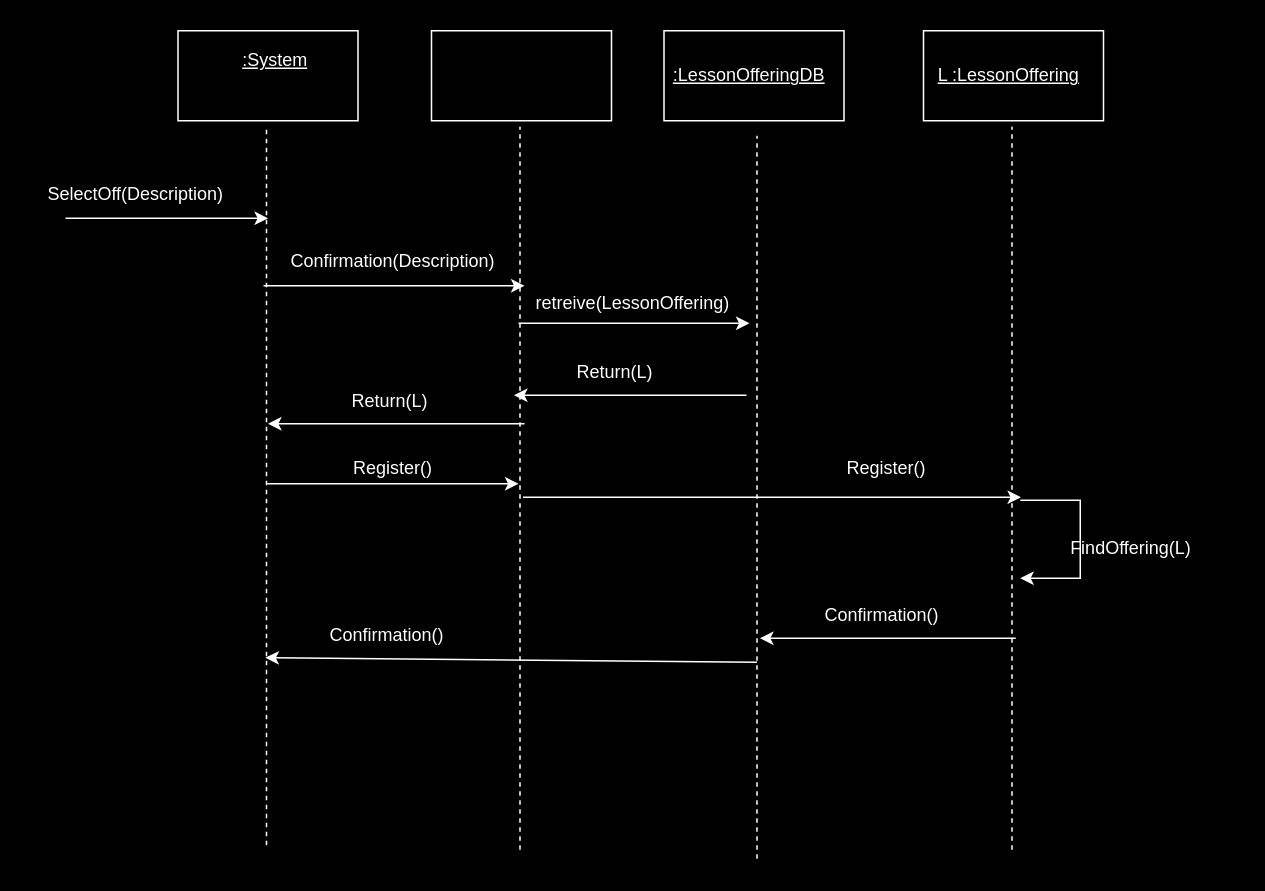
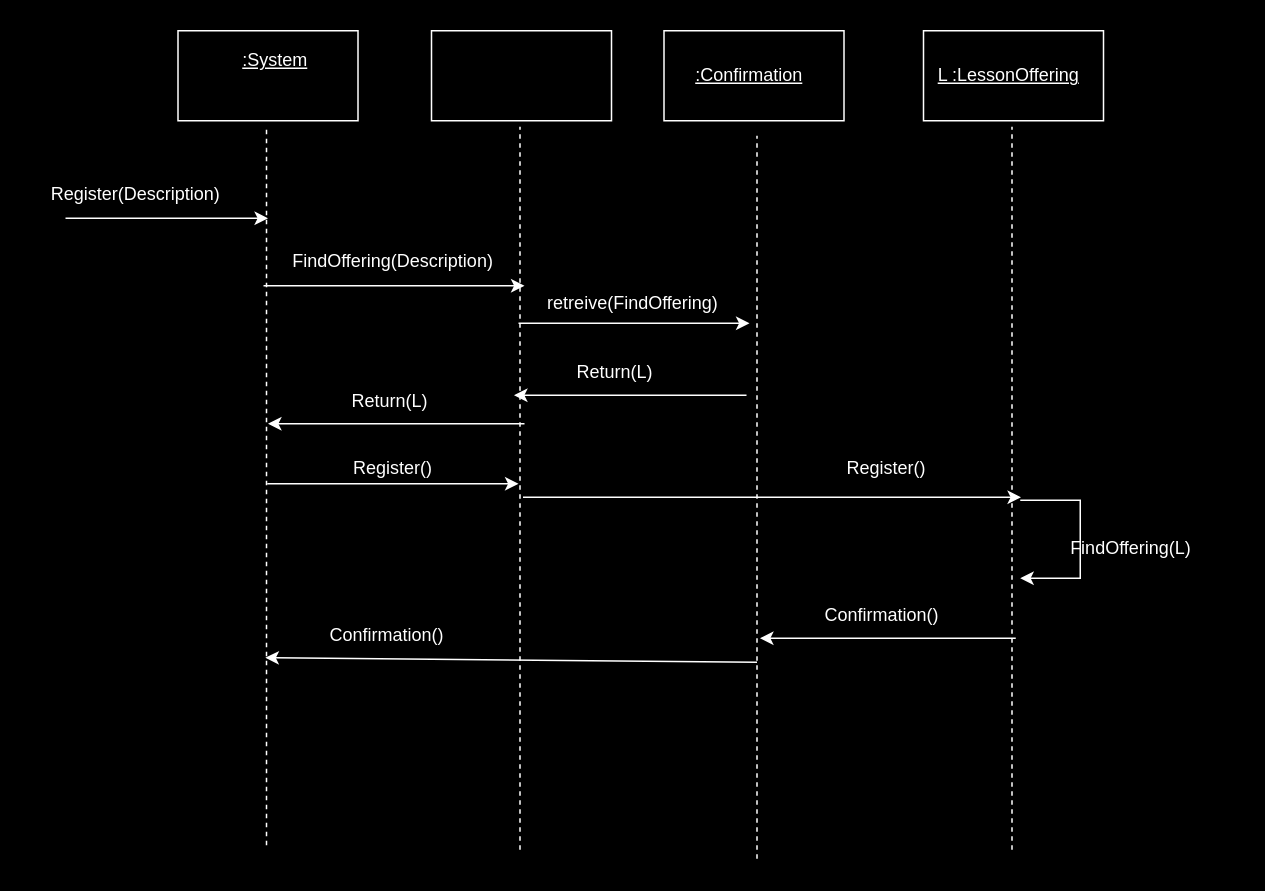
(749, 76) -> (749, 76)
(136, 194) -> (136, 194)
(163, 194) -> (163, 194)
(393, 262) -> (393, 262)
(633, 304) -> (633, 304)
